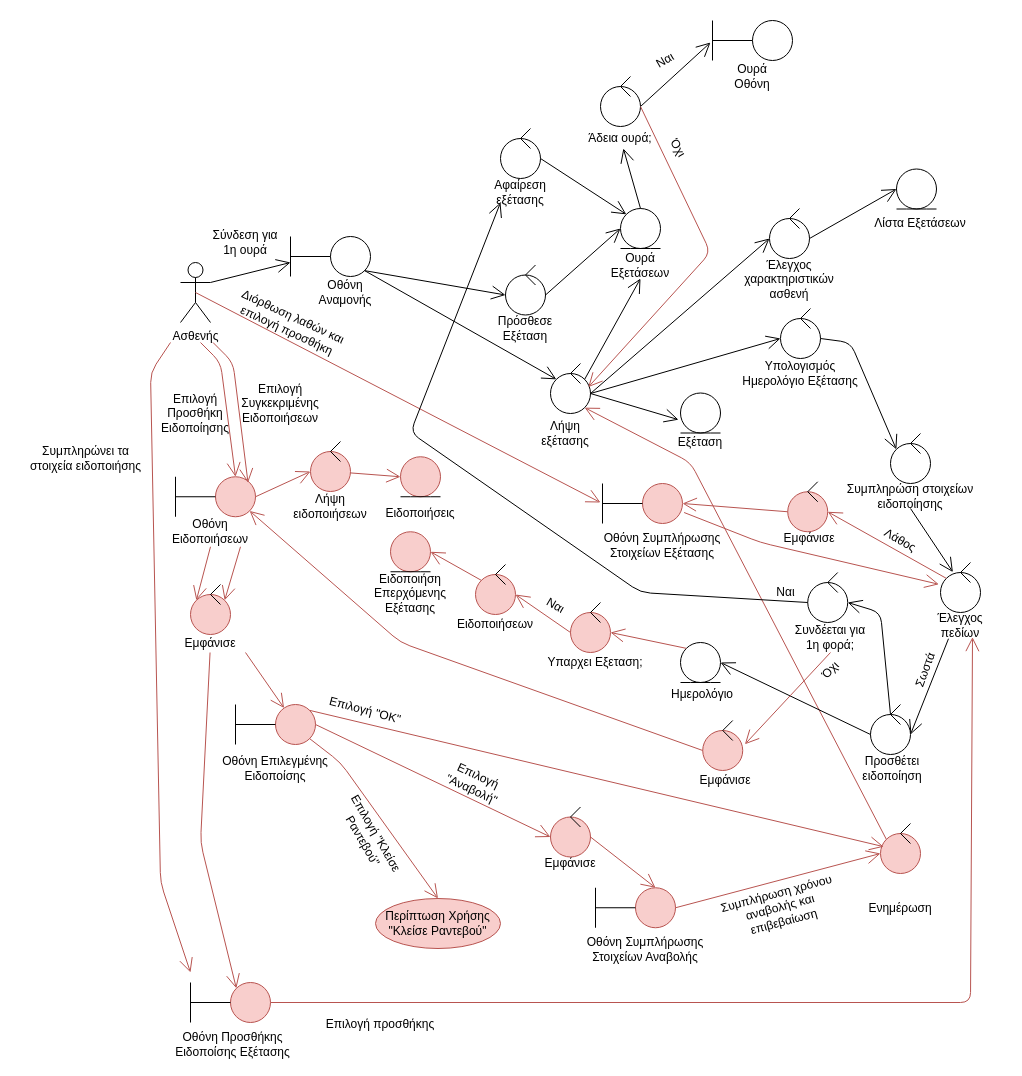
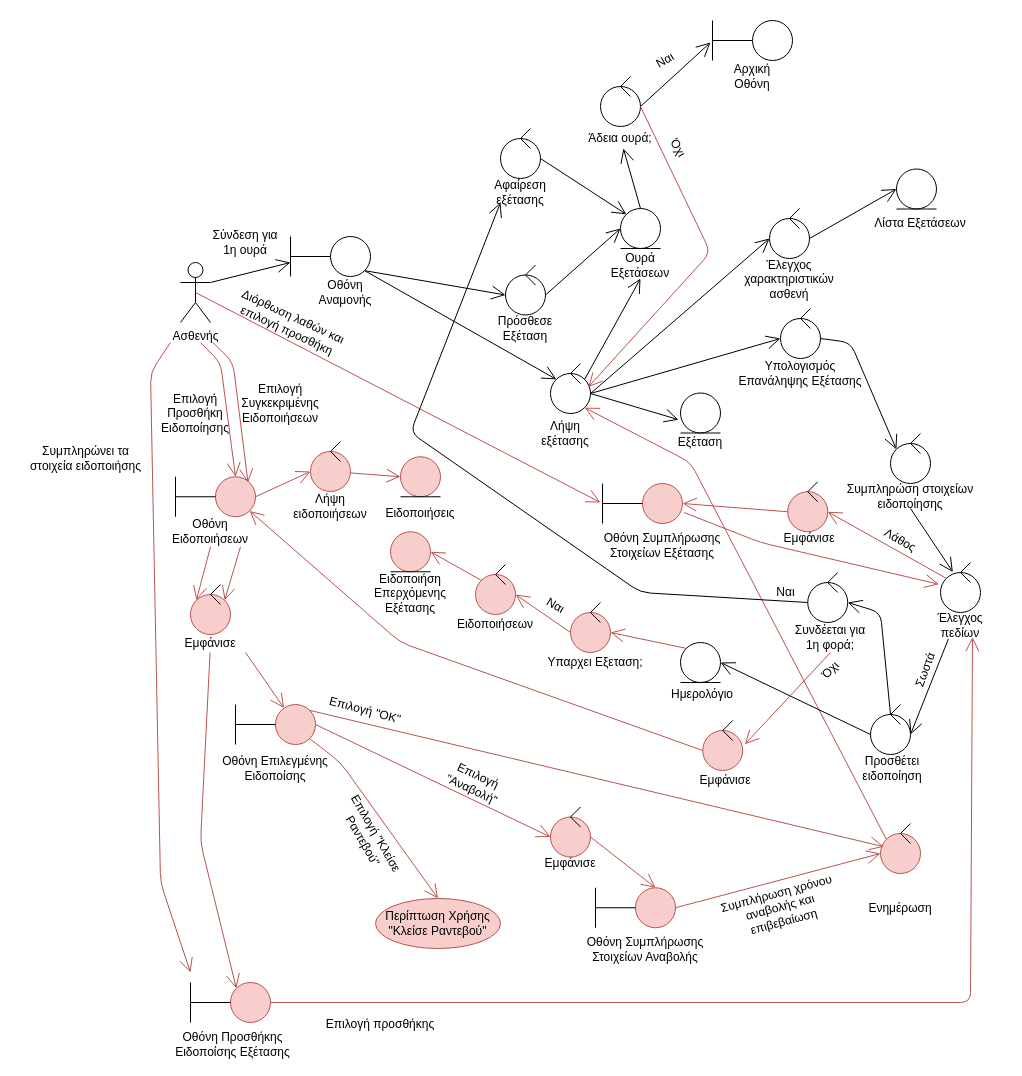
(753, 77) -> (753, 77)
(801, 374) -> (801, 374)
